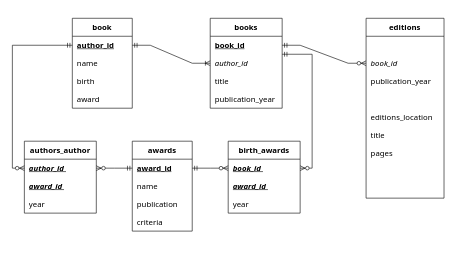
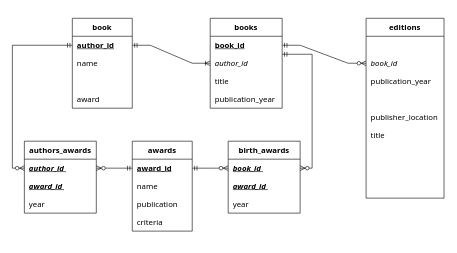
(102, 81) -> none
(404, 117) -> (406, 117)
(60, 151) -> (60, 151)
(405, 153) -> none
